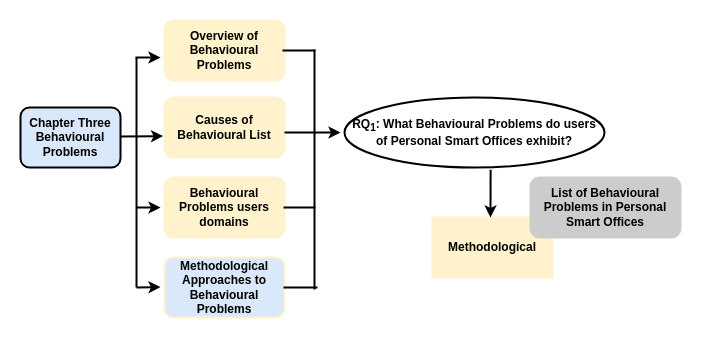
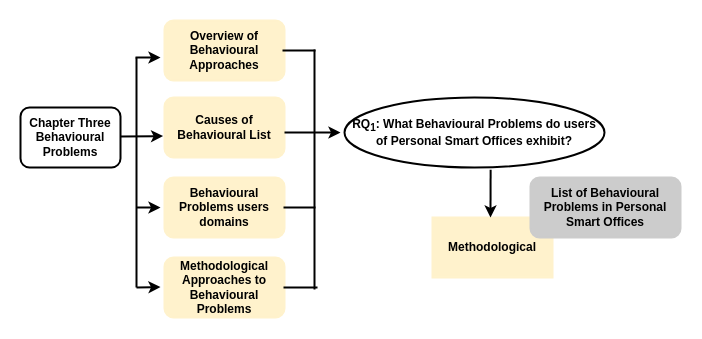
(225, 51) -> (225, 51)
(71, 138) -> (71, 138)
(225, 288) -> (225, 288)
